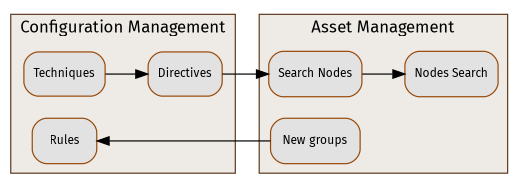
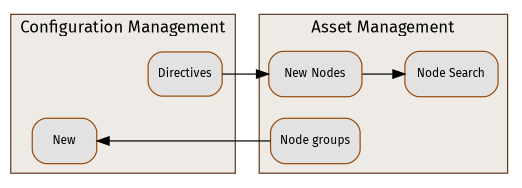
(64, 74) -> none
(315, 74) -> (315, 74)
(452, 74) -> (452, 74)
(64, 141) -> (64, 141)
(315, 141) -> (315, 141)
